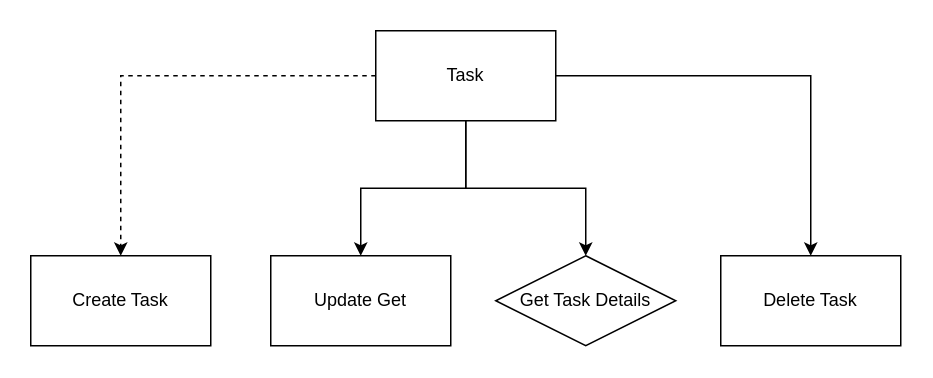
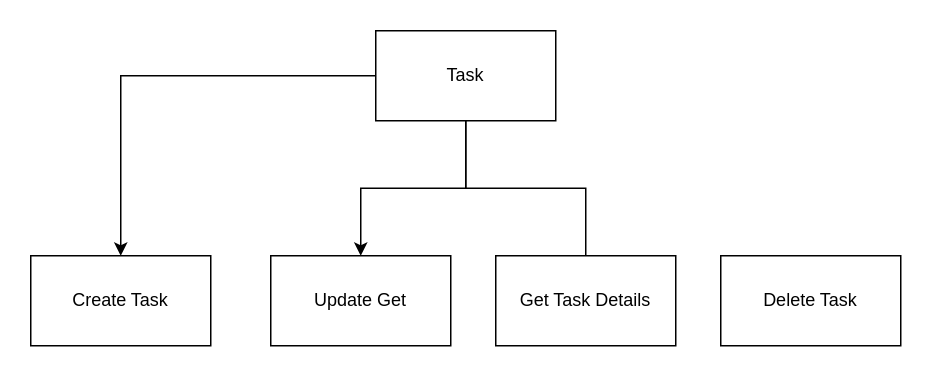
(162, 76) -> (162, 76)
(768, 76) -> none
(586, 244) -> (586, 249)
(586, 301) -> (586, 301)
